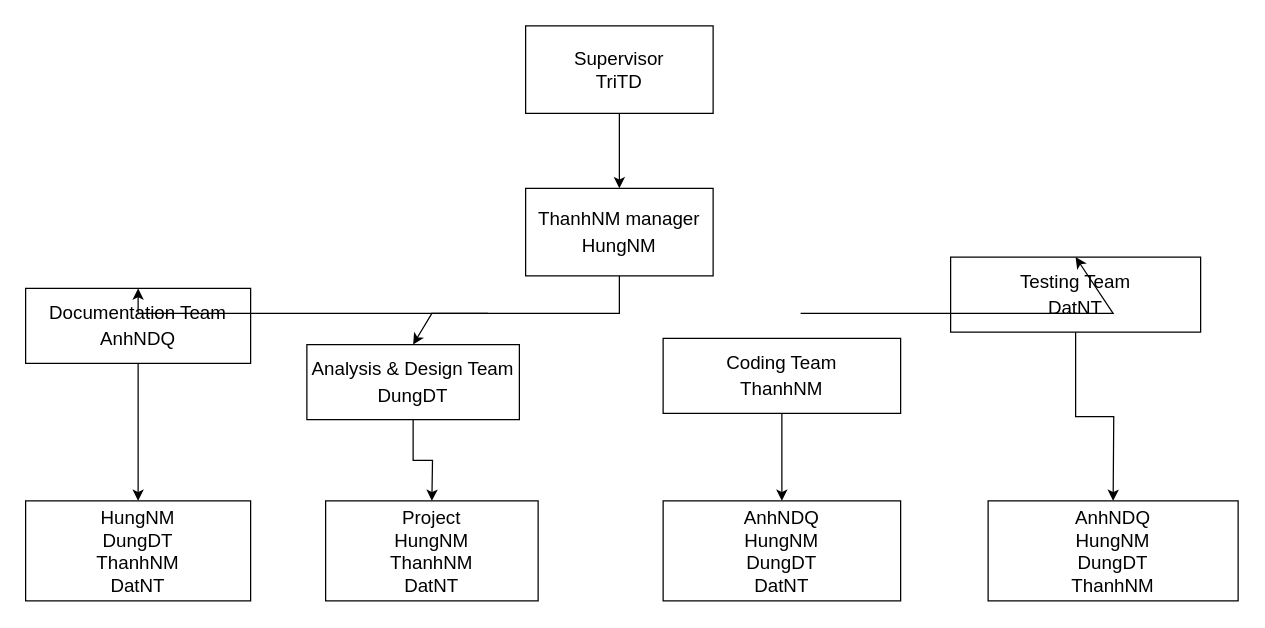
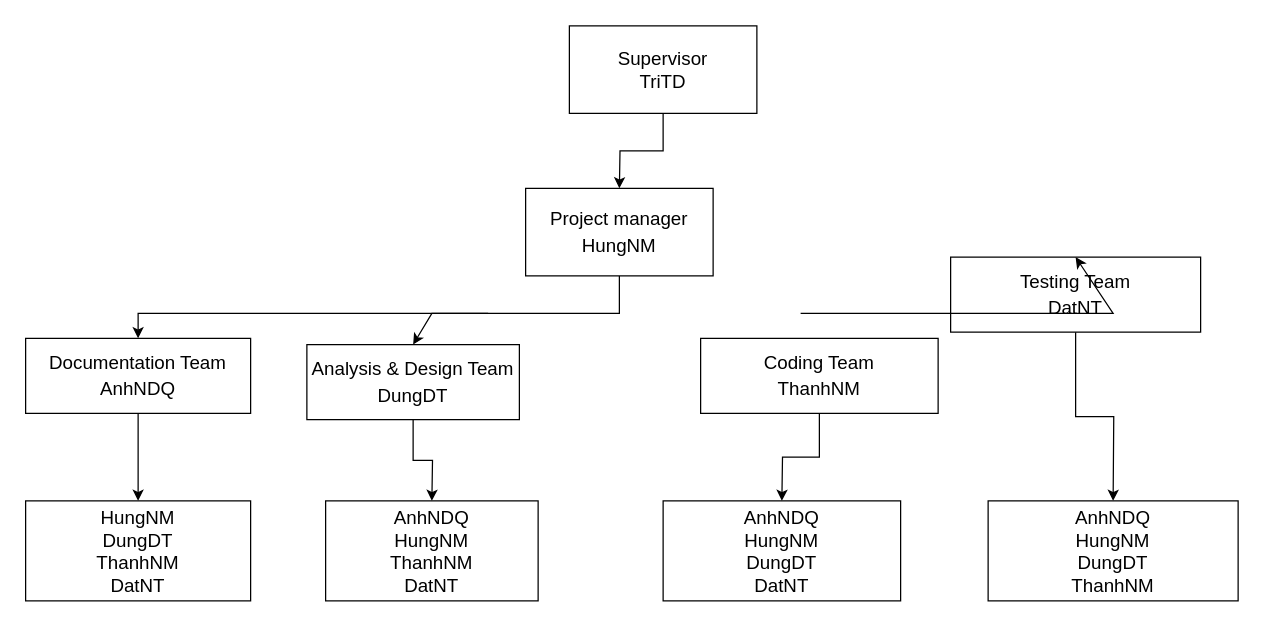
(619, 69) -> (663, 69)
(619, 232) -> (619, 232)
(138, 326) -> (138, 376)
(782, 376) -> (819, 376)
(432, 551) -> (432, 551)
